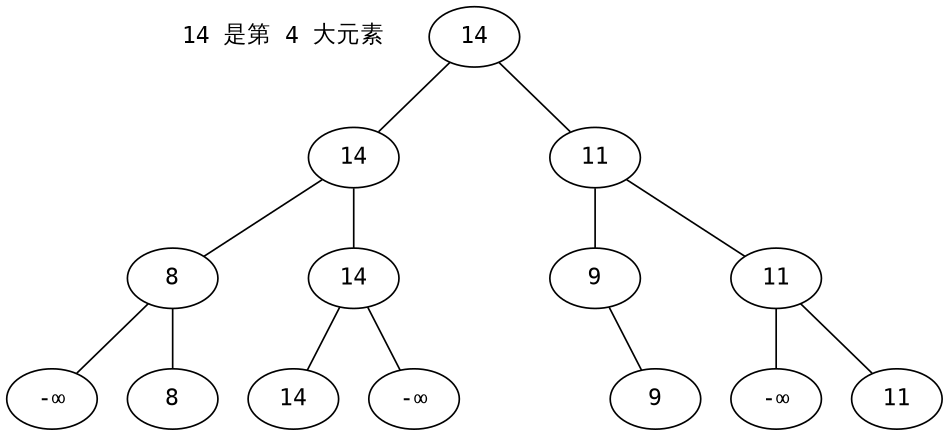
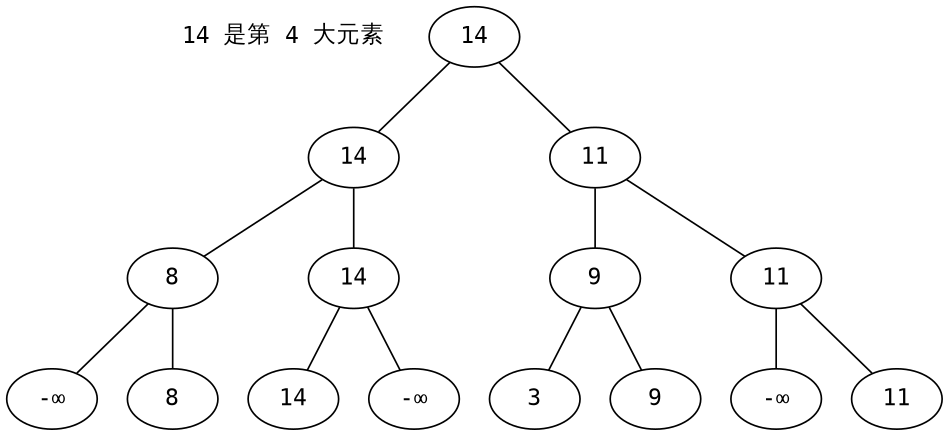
none -> (535, 399)
